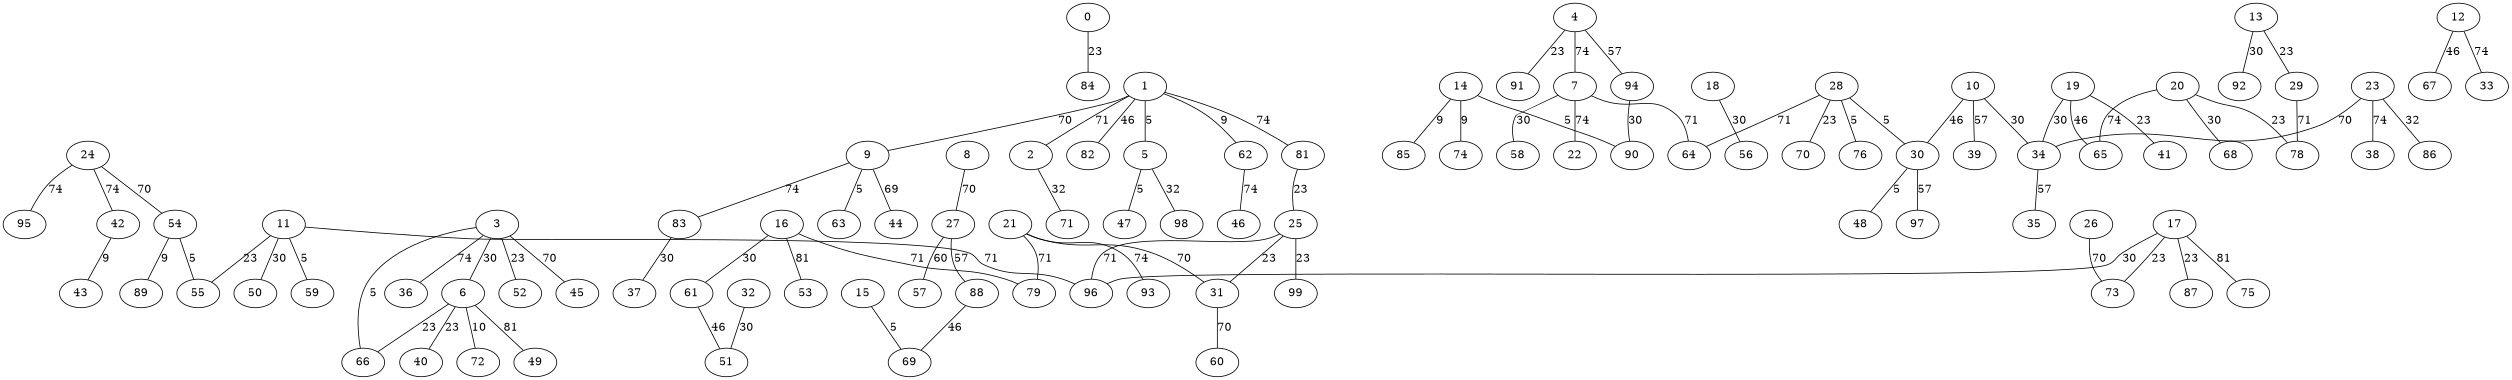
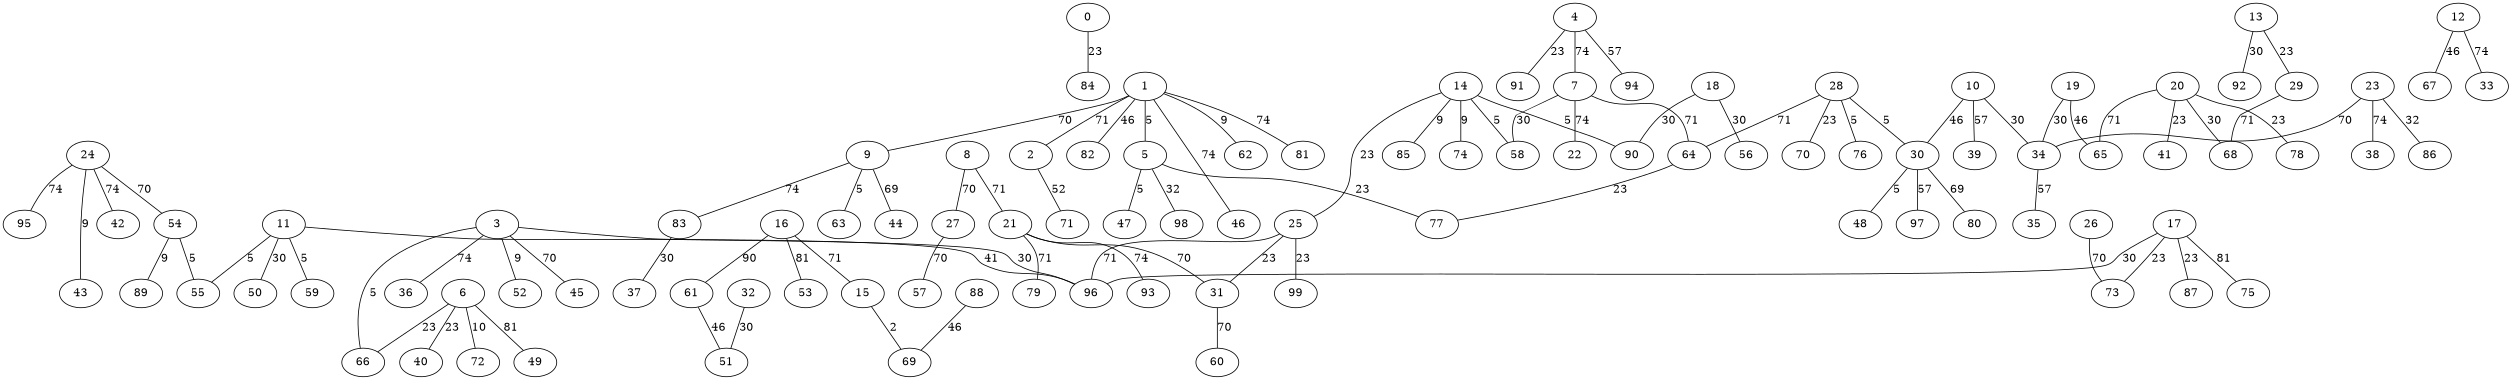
(2124, 116) -> (2171, 121)
none -> (1489, 121)
(1628, 121) -> (1663, 113)
(2115, 121) -> (2115, 121)
(2297, 121) -> (2254, 108)
(1293, 189) -> (1361, 140)
none -> (989, 190)
(1059, 190) -> (1059, 190)
(1242, 190) -> (1192, 155)
none -> (1437, 224)
none -> (1975, 224)
(99, 259) -> (81, 224)
(251, 259) -> (251, 259)
(480, 259) -> (800, 241)
(518, 259) -> (518, 259)
(750, 259) -> (750, 259)
(941, 259) -> (941, 259)
(992, 259) -> (992, 259)
(953, 262) -> none
(907, 264) -> (822, 259)
(894, 328) -> (894, 328)
